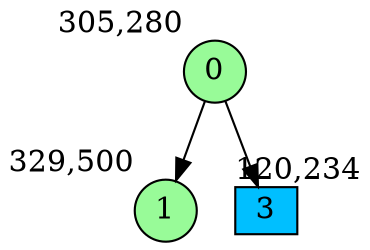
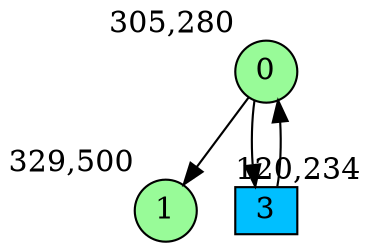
none -> (280, 154)
